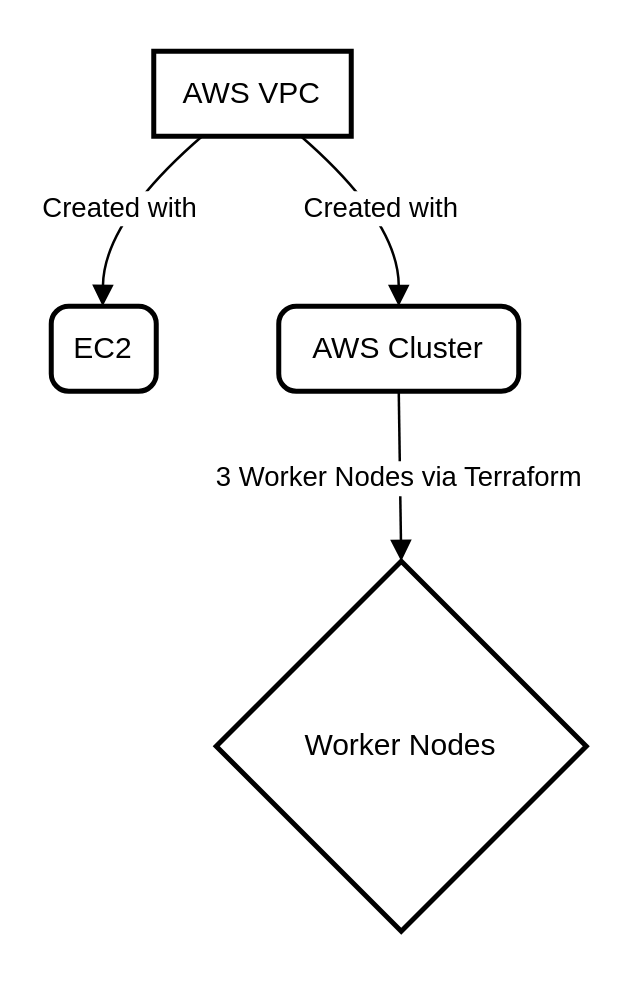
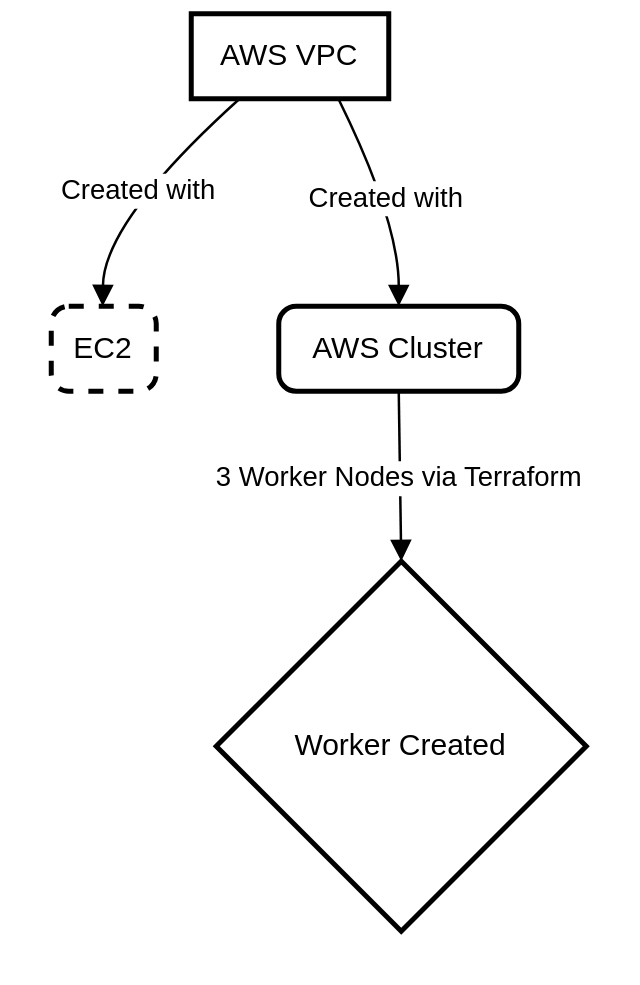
(253, 94) -> (290, 56)
(104, 349) -> (104, 349)
(401, 746) -> (401, 746)
